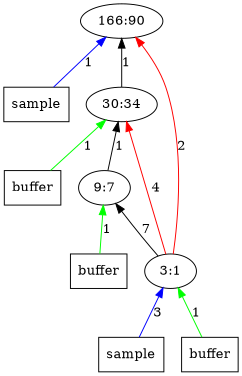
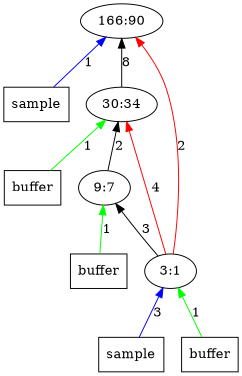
(126, 63) -> (126, 63)
(120, 146) -> (120, 146)
(147, 230) -> (147, 230)
